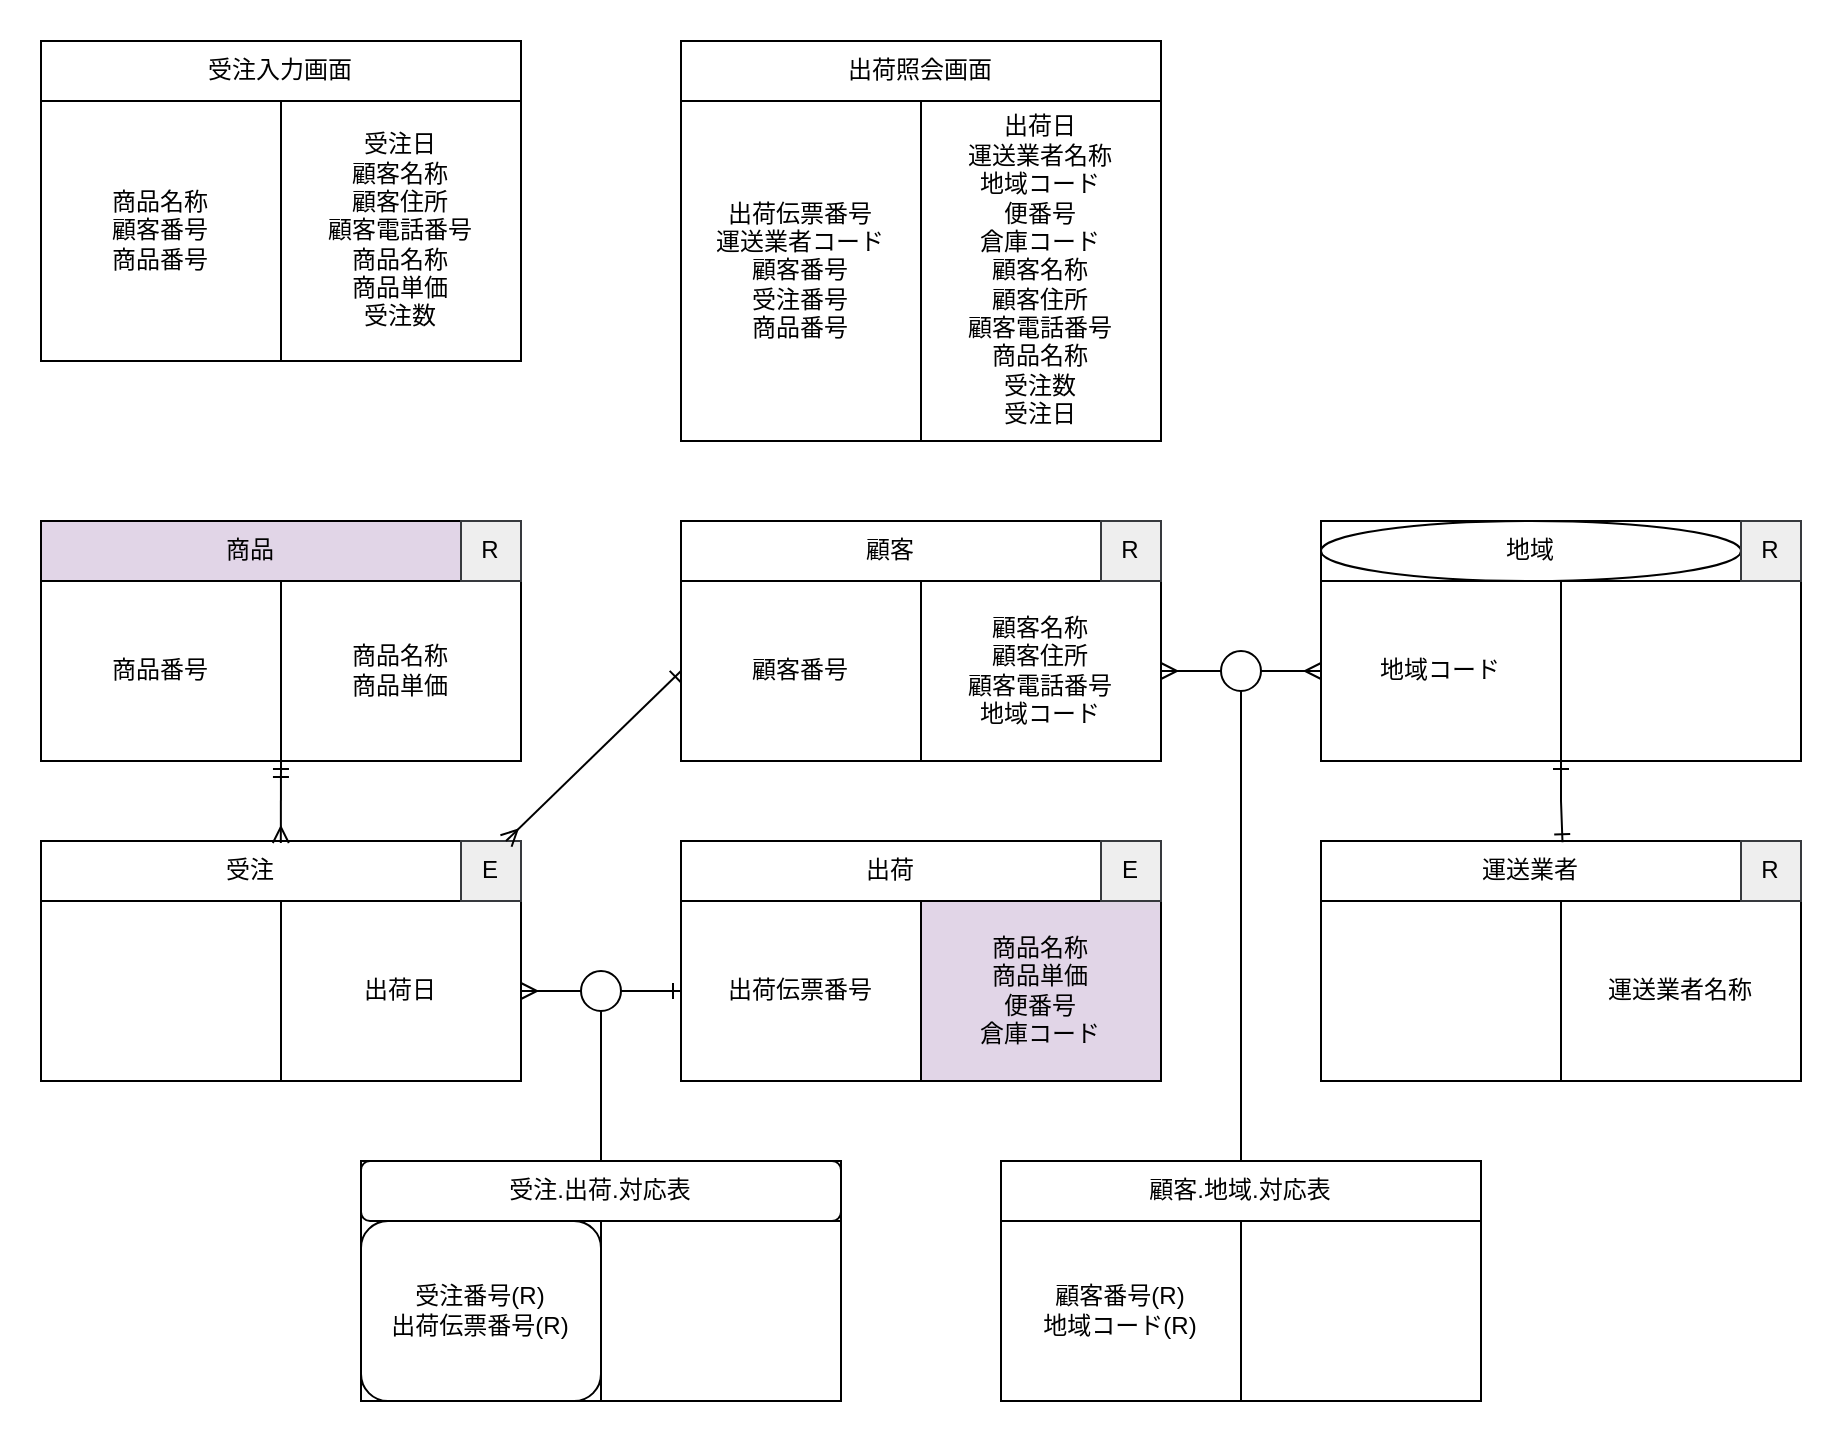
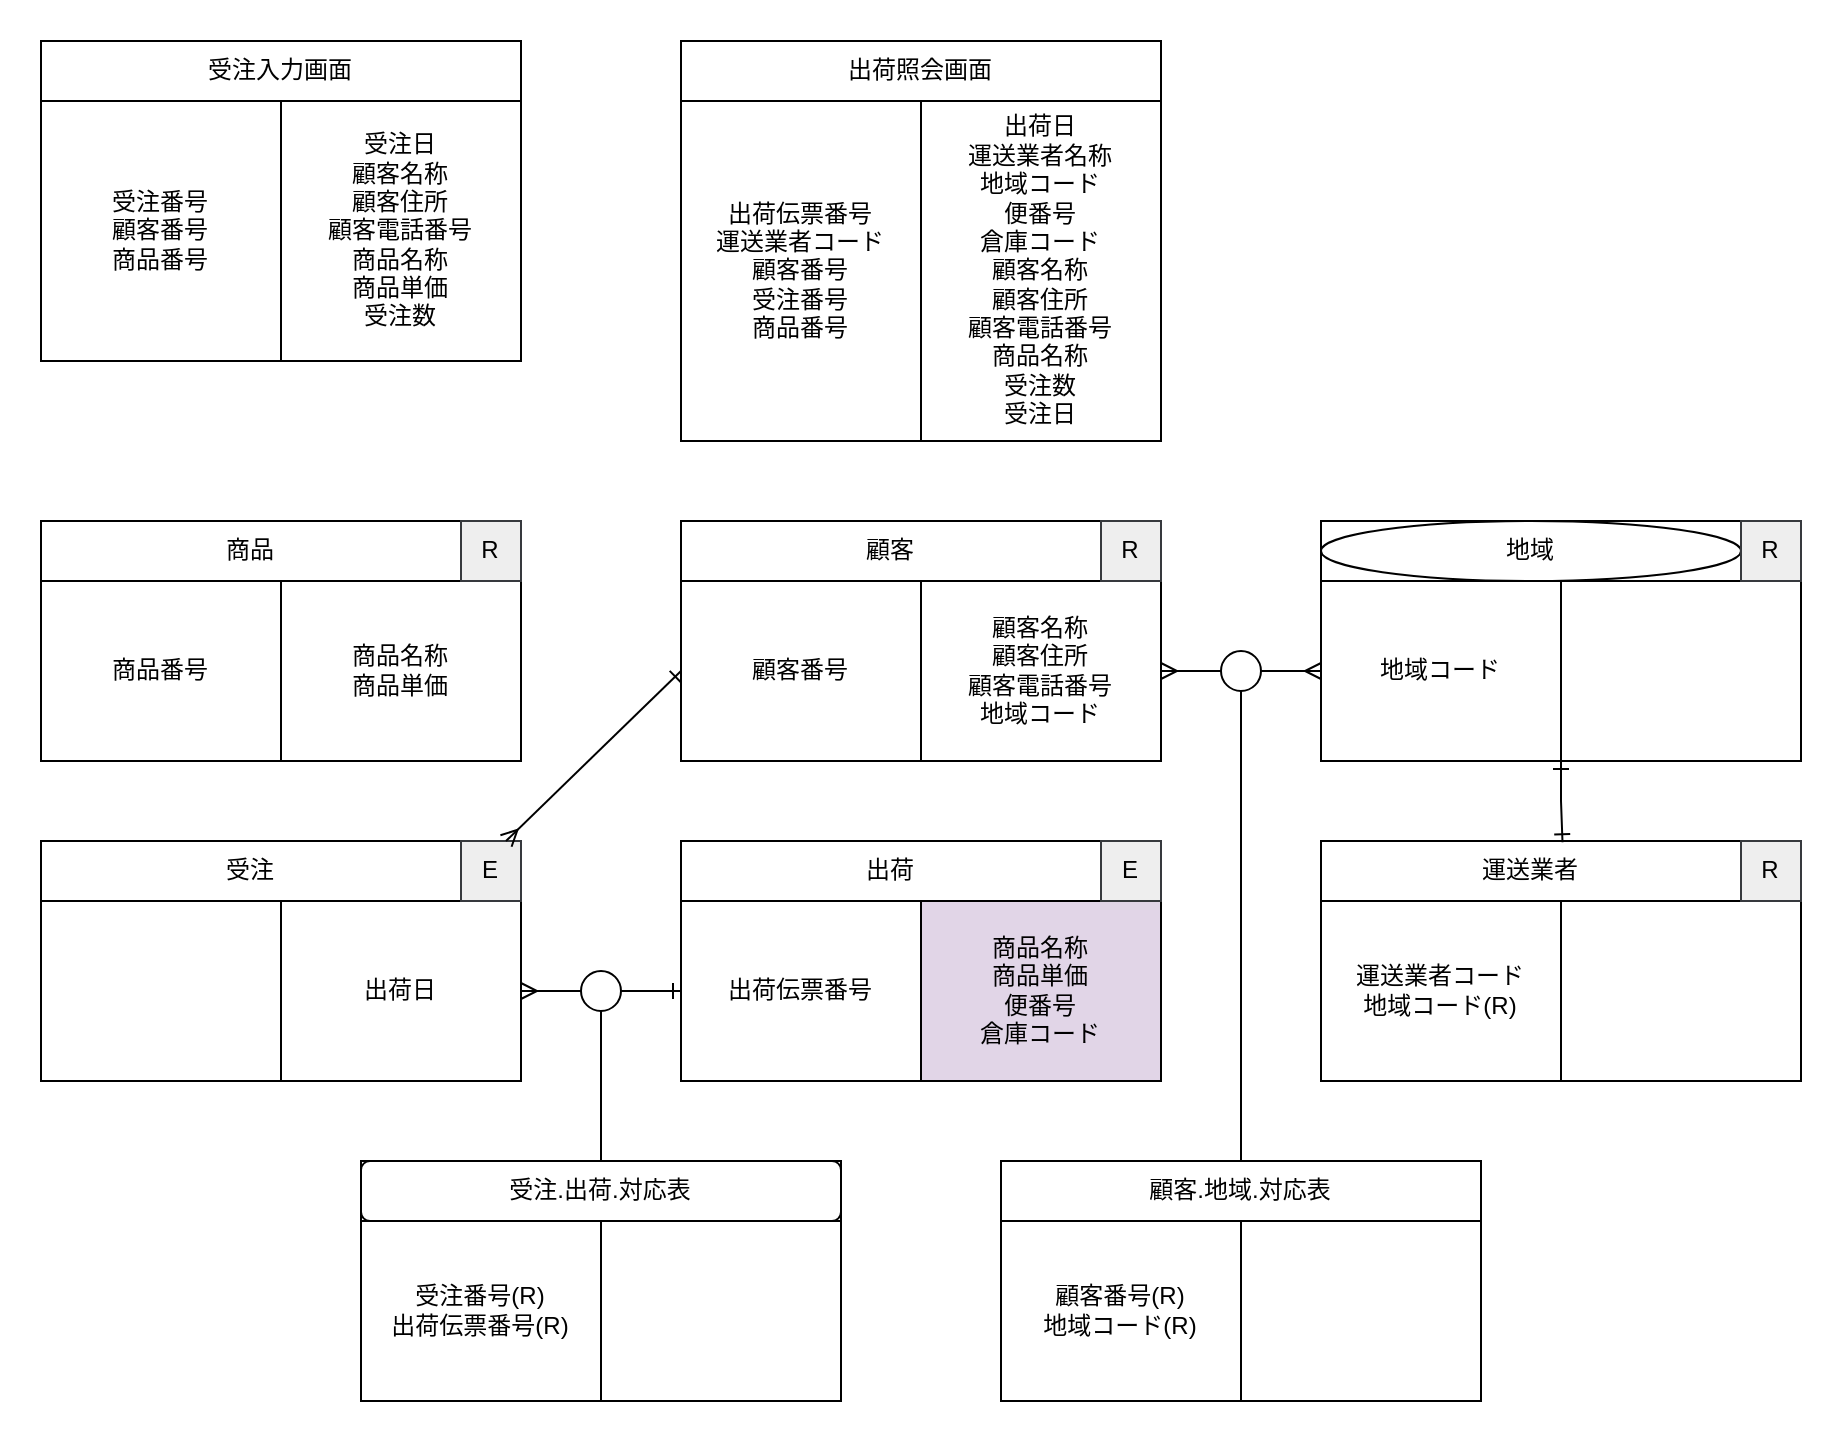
(161, 231) -> (161, 231)
(251, 551) -> (251, 551)
(281, 802) -> none
none -> (1441, 991)
(1681, 991) -> none
(481, 1311) -> (481, 1311)
